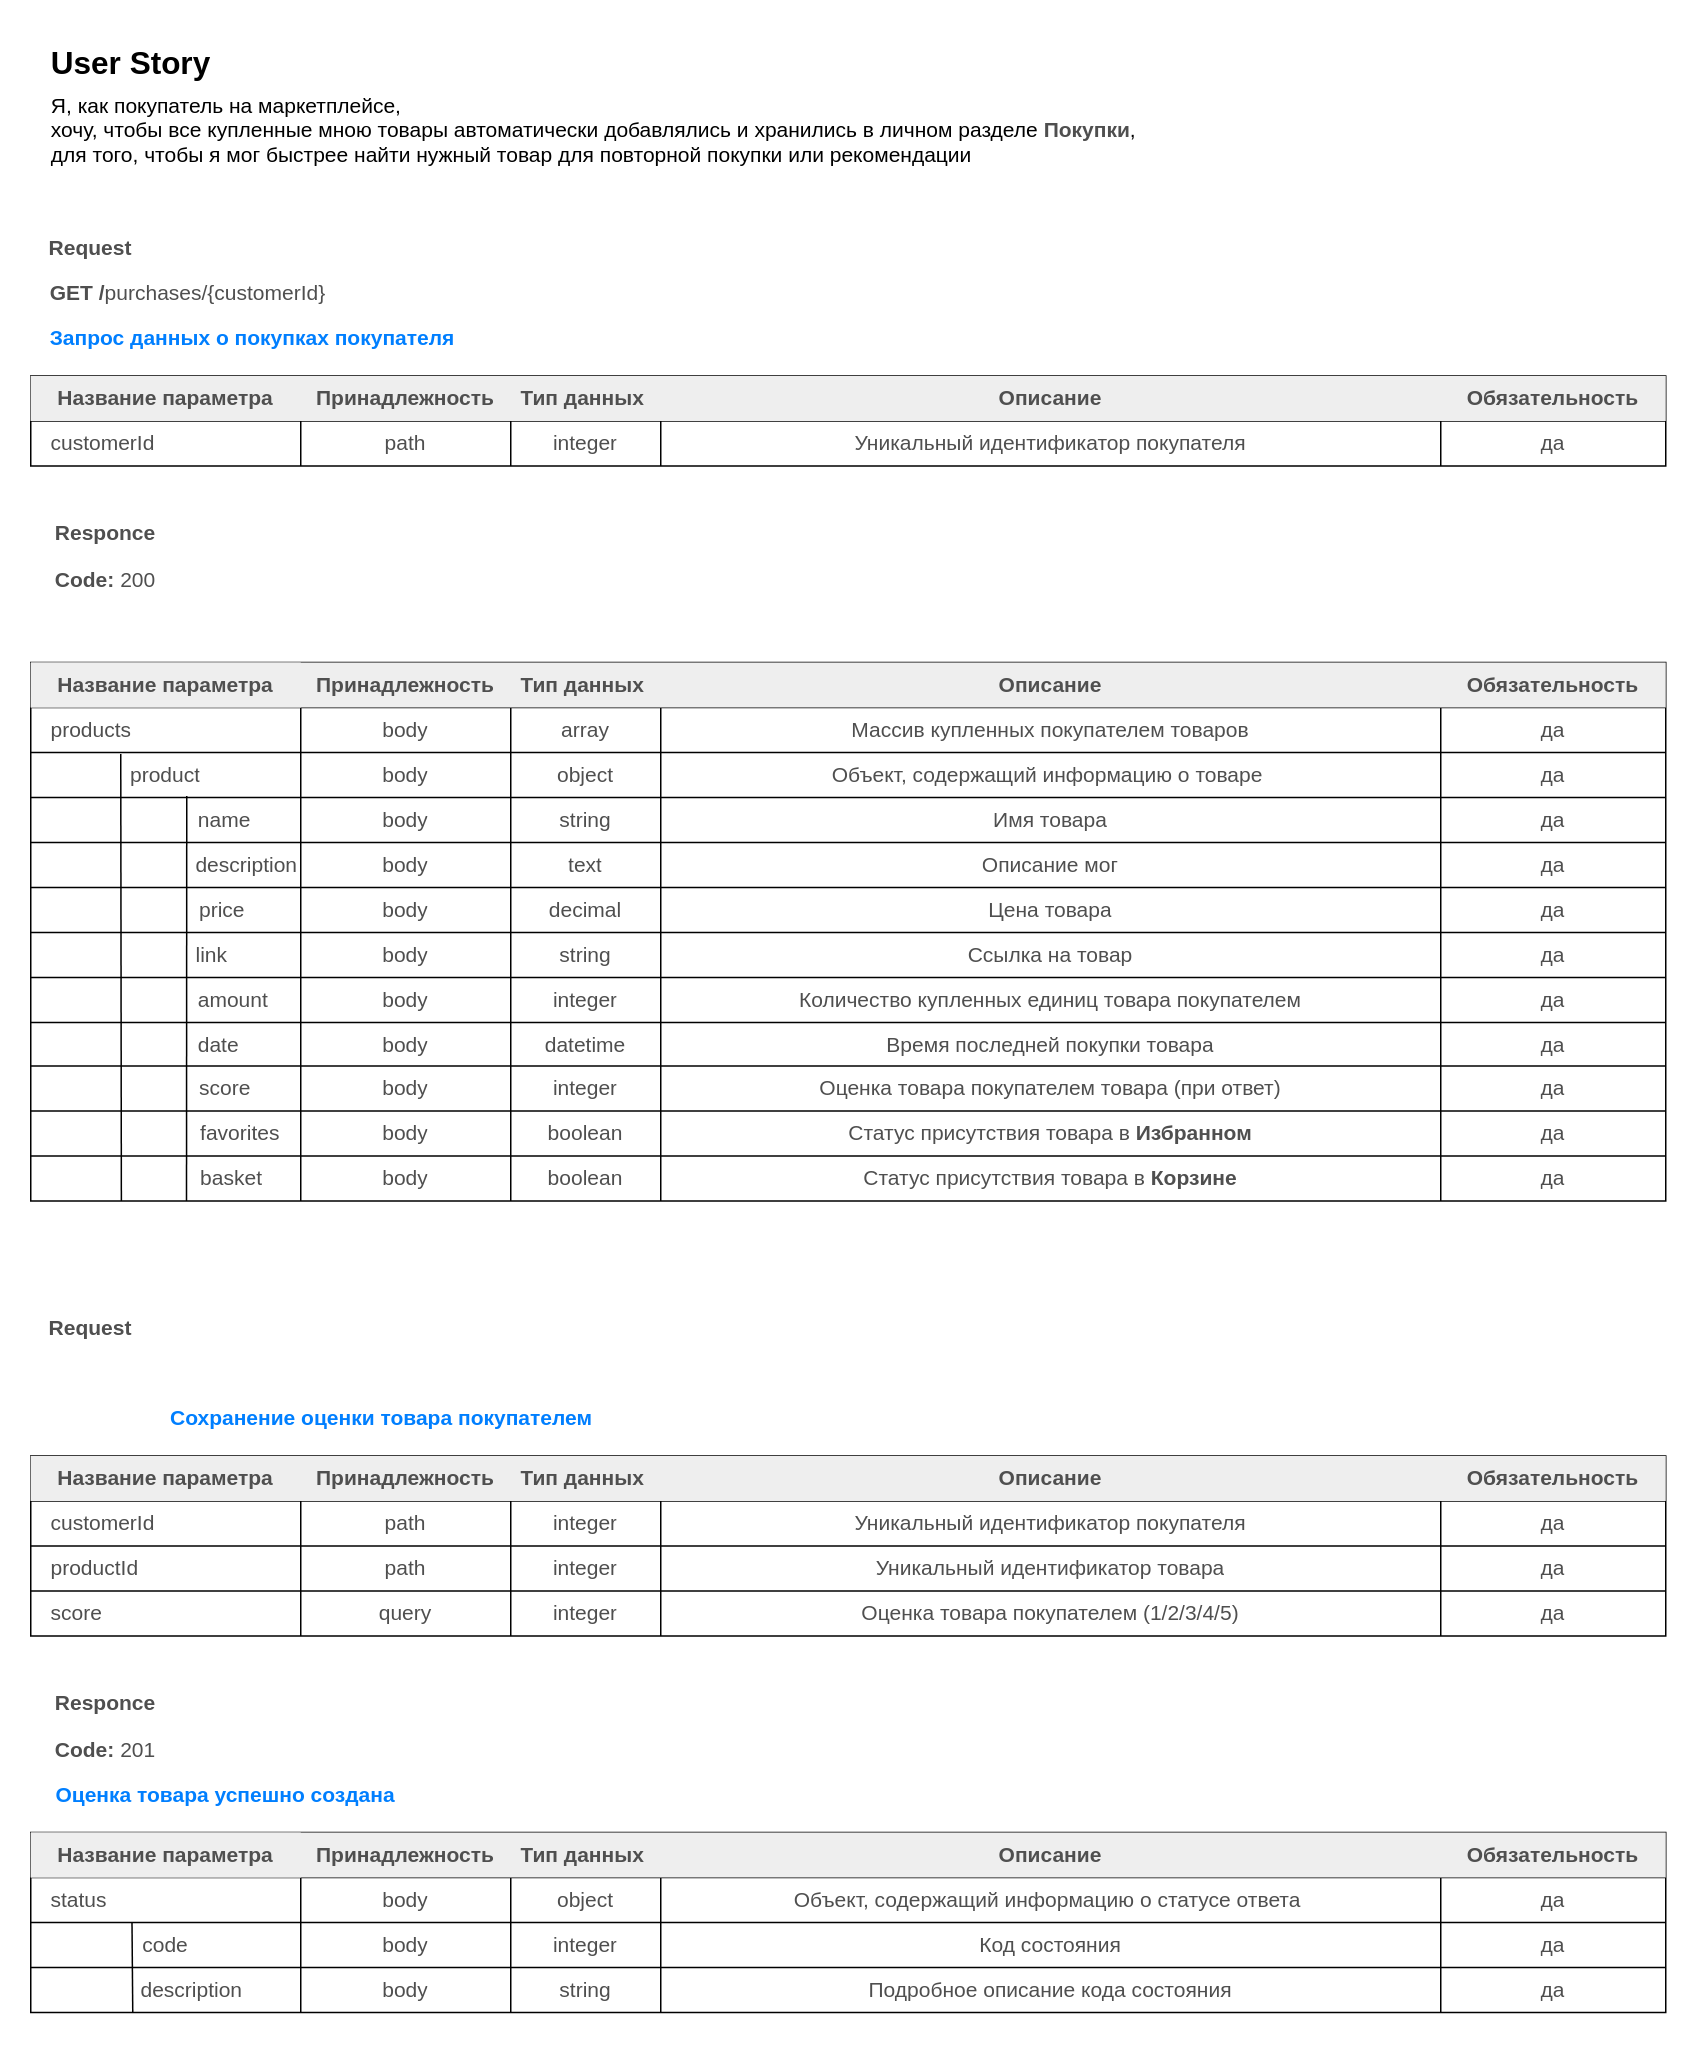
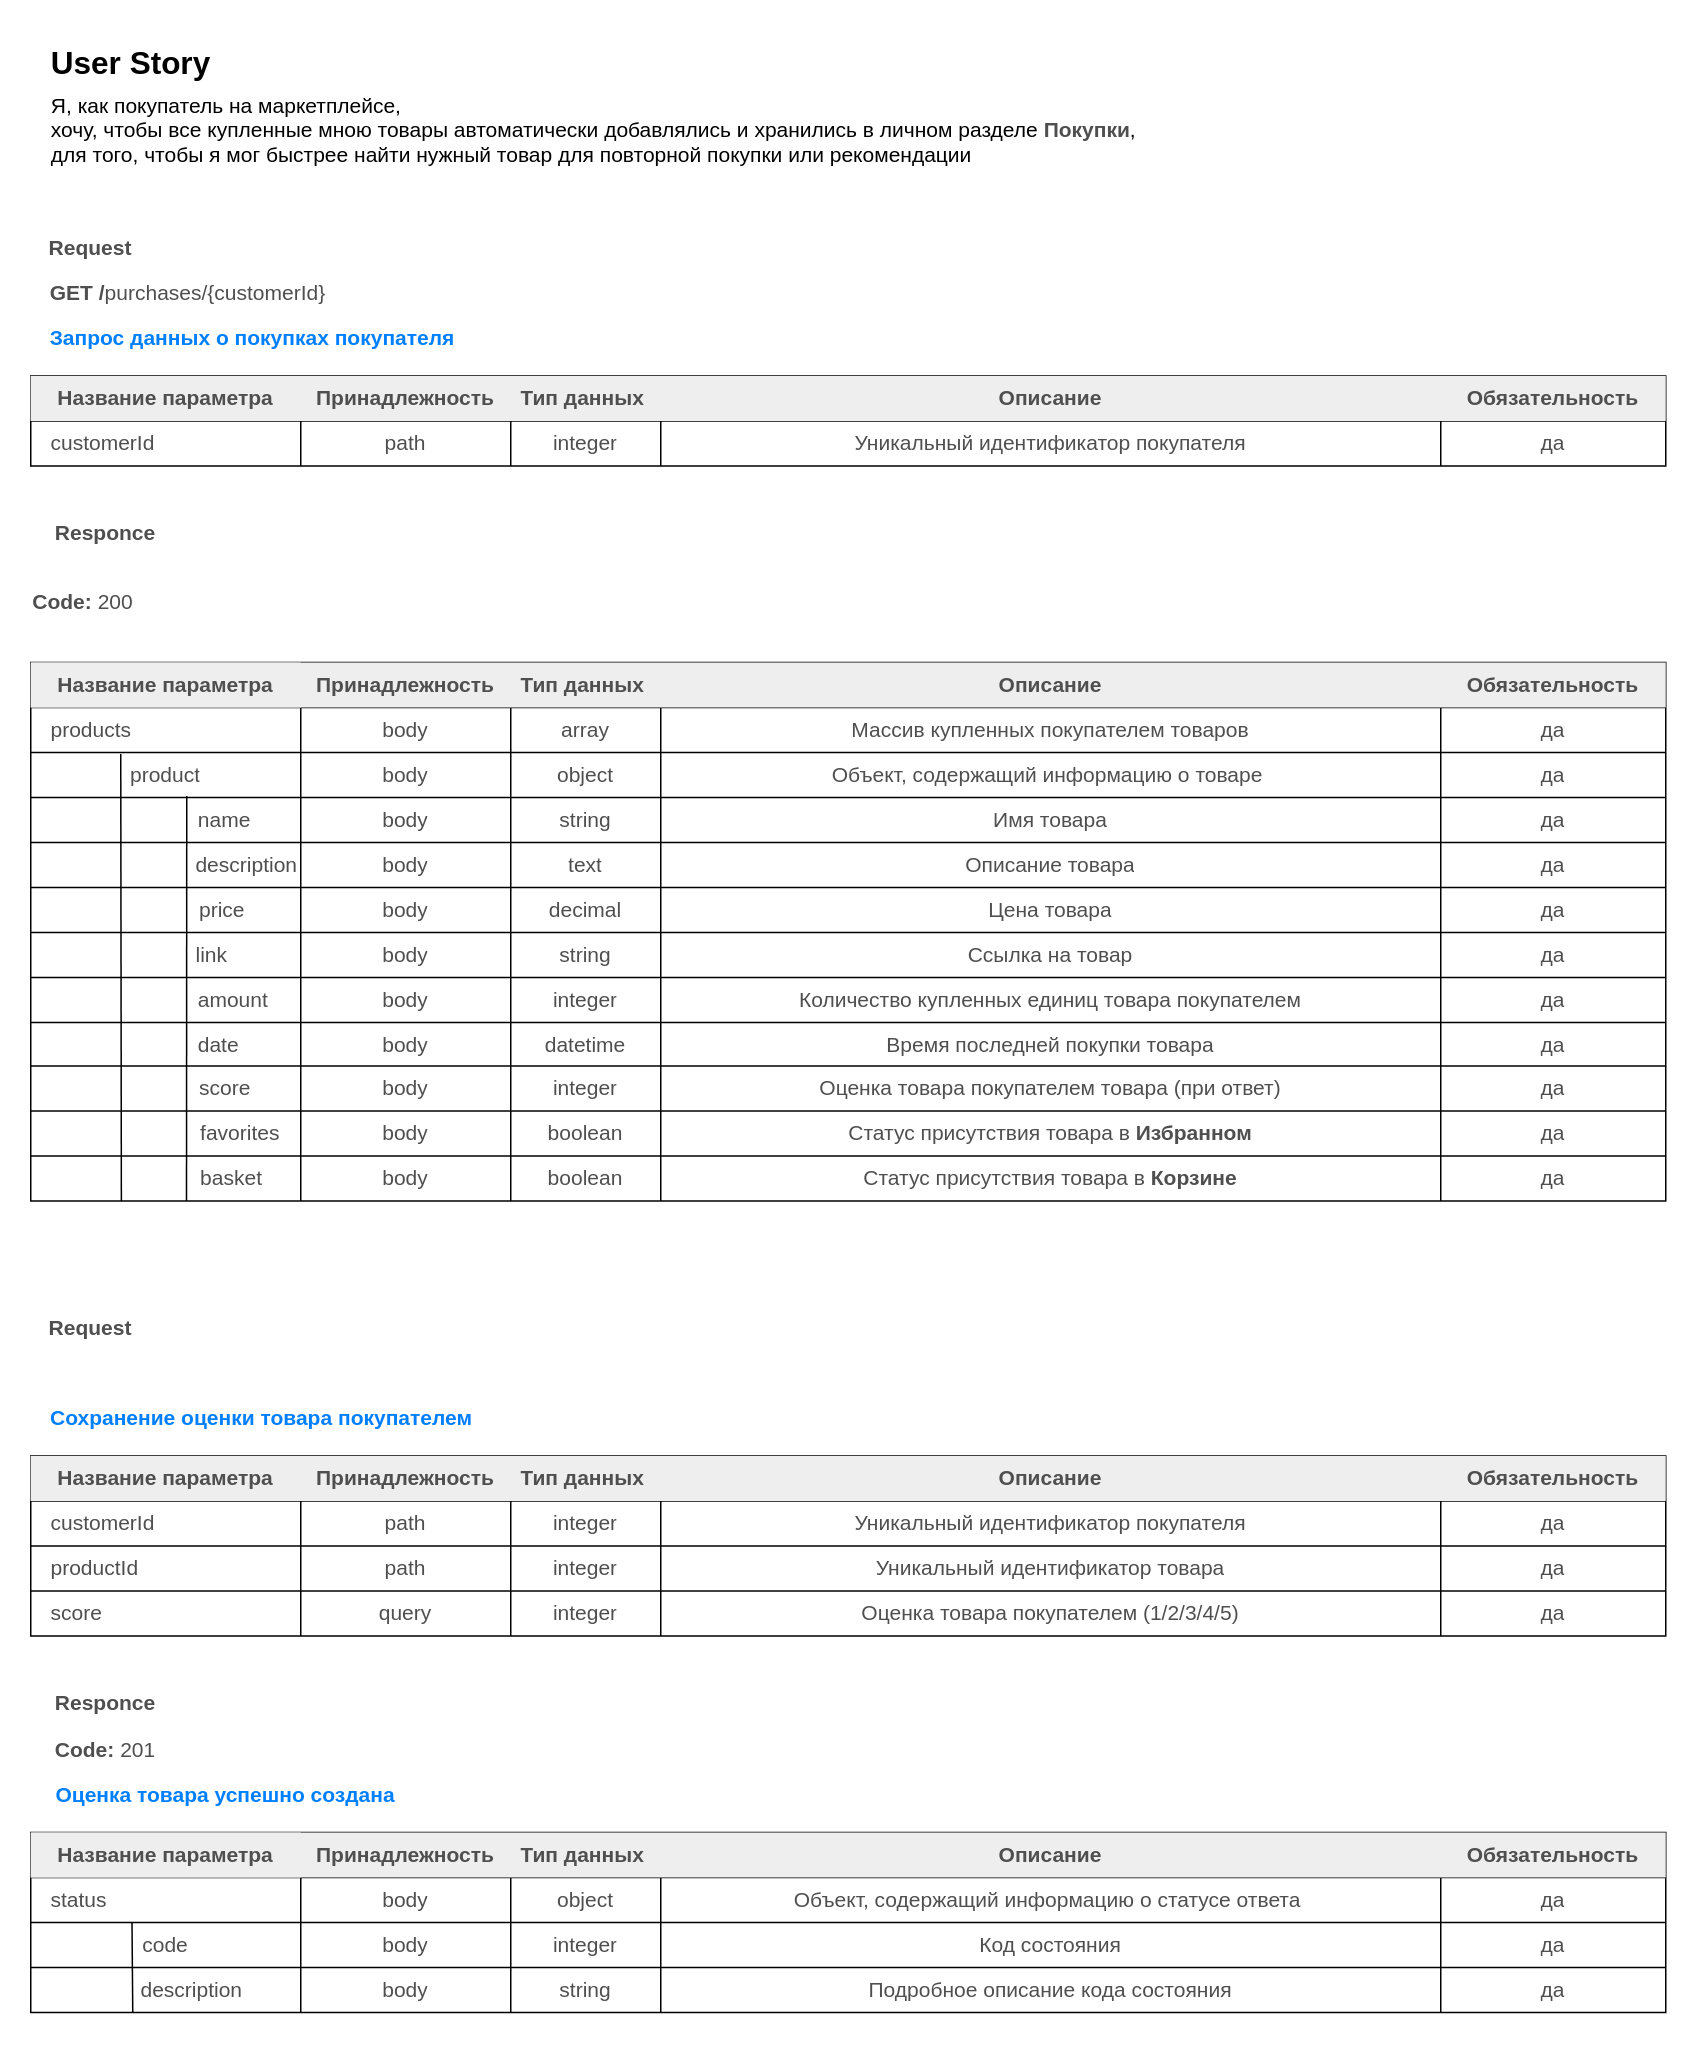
(106, 580) -> (83, 602)
(1051, 865) -> (1051, 865)
(382, 1418) -> (262, 1418)
